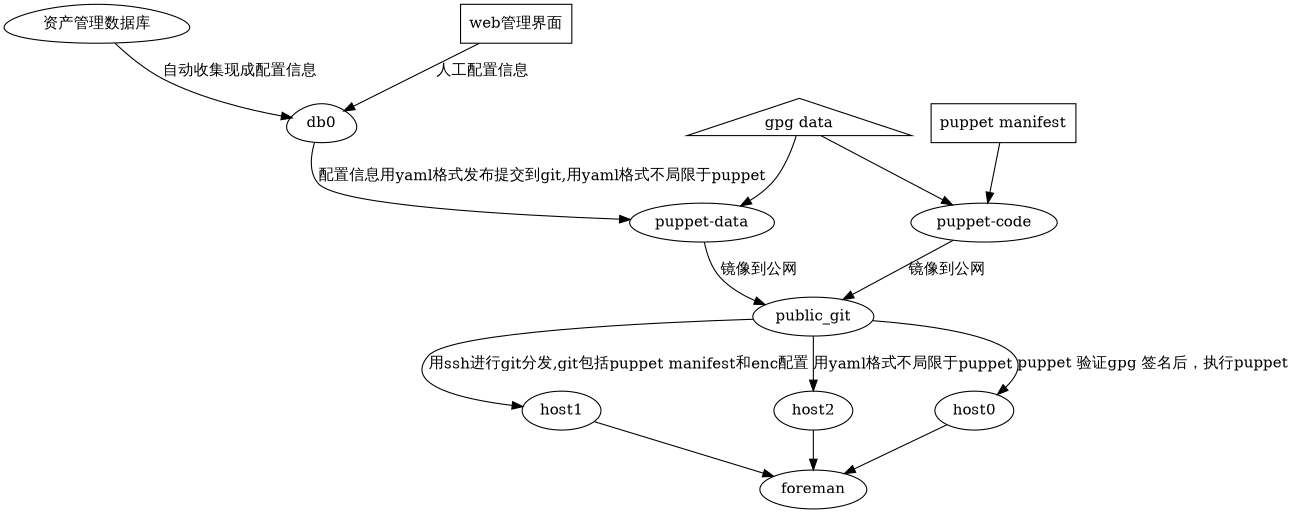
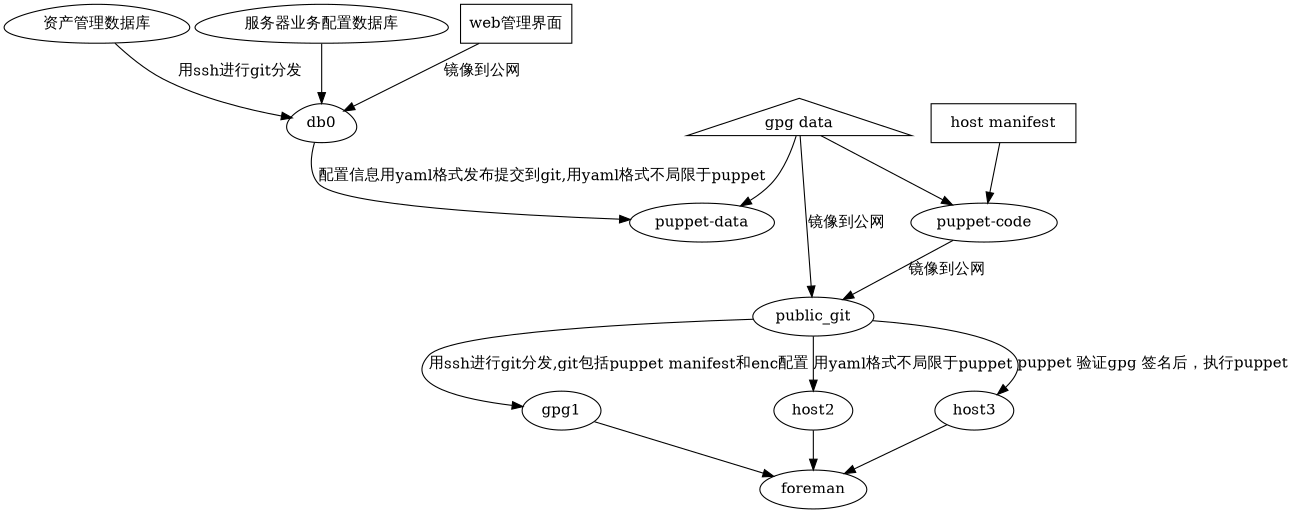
none -> (322, 24)
(240, 71) -> (240, 71)
(483, 71) -> (483, 71)
(1004, 123) -> (1004, 123)
(721, 279) -> (806, 211)
(562, 411) -> (562, 411)
(974, 411) -> (974, 411)
